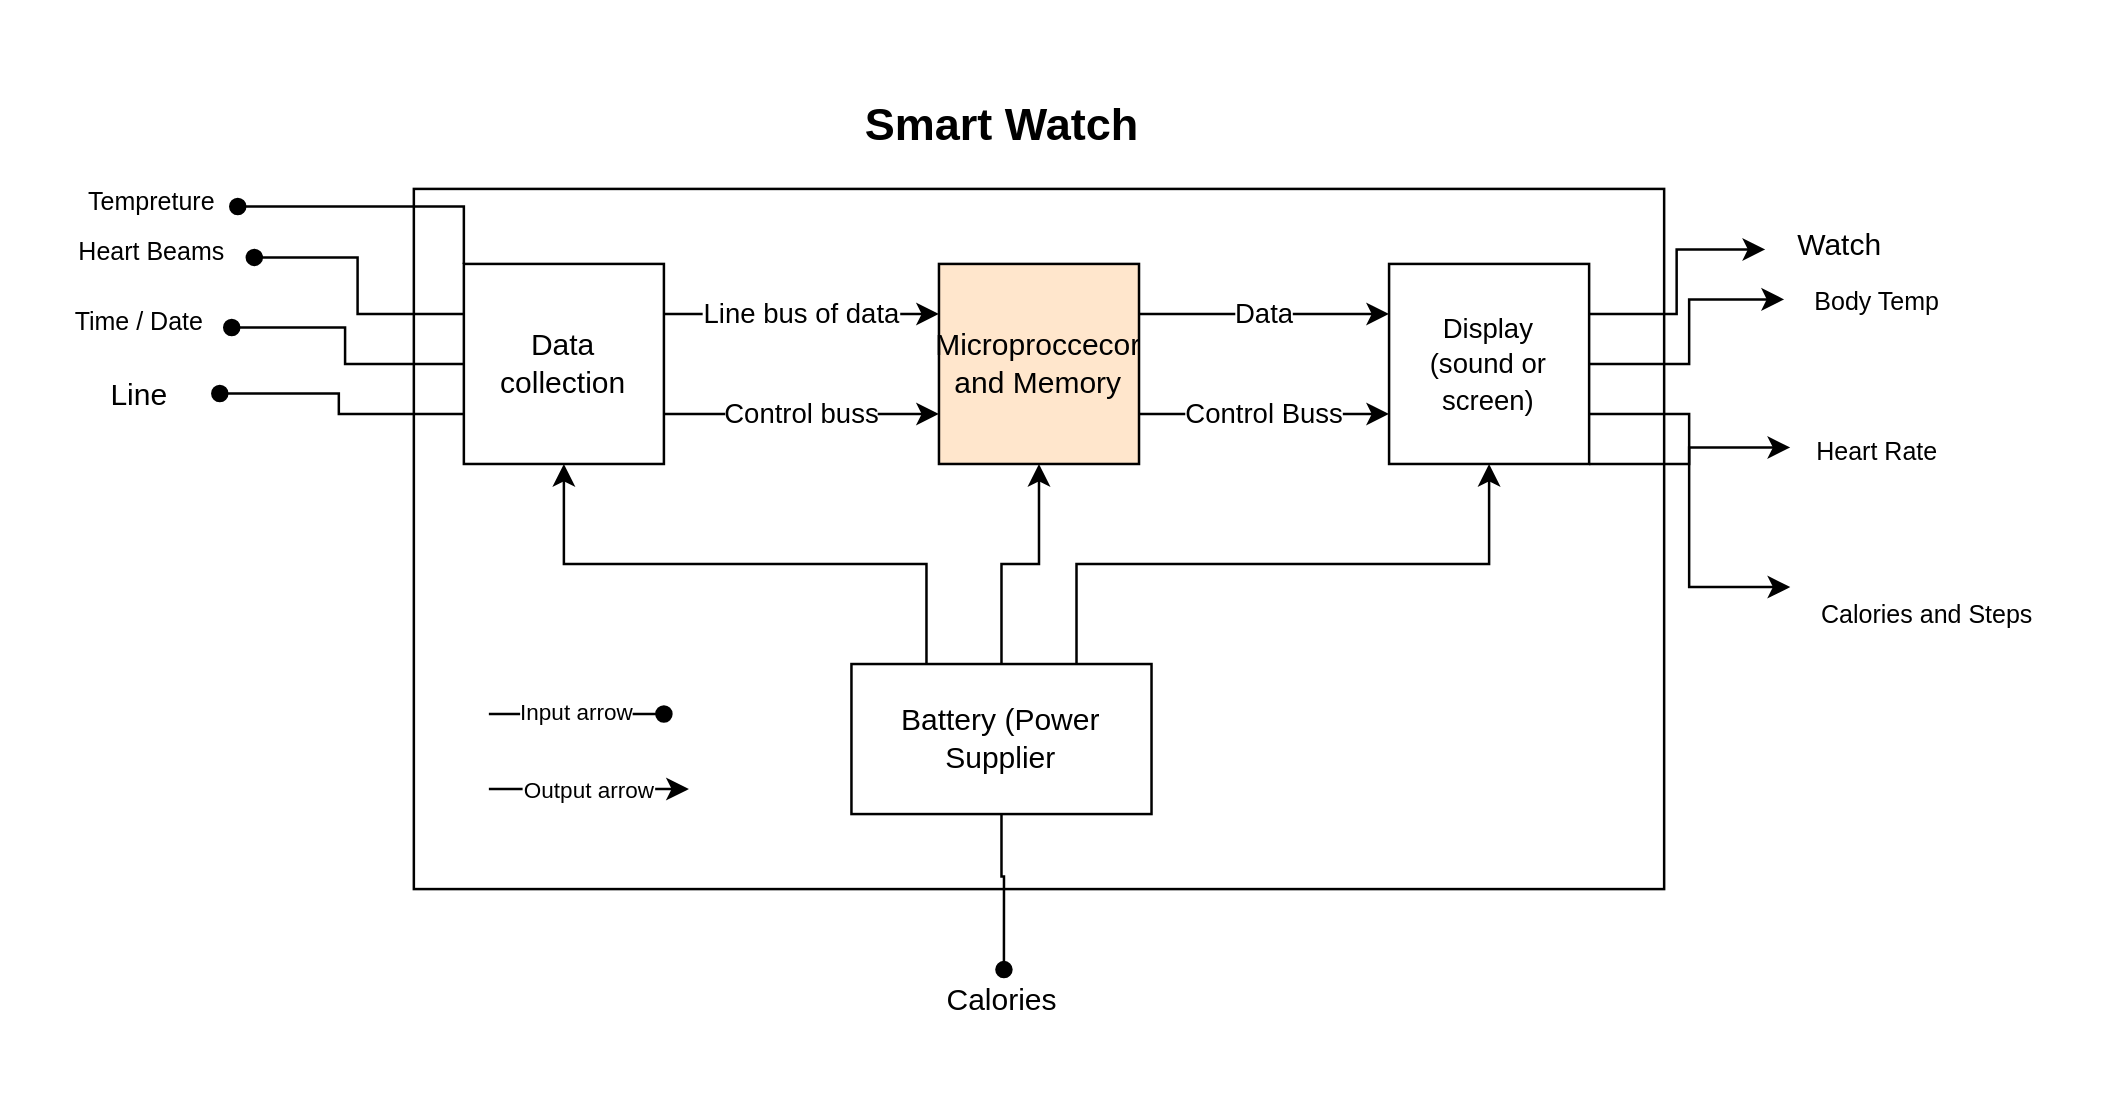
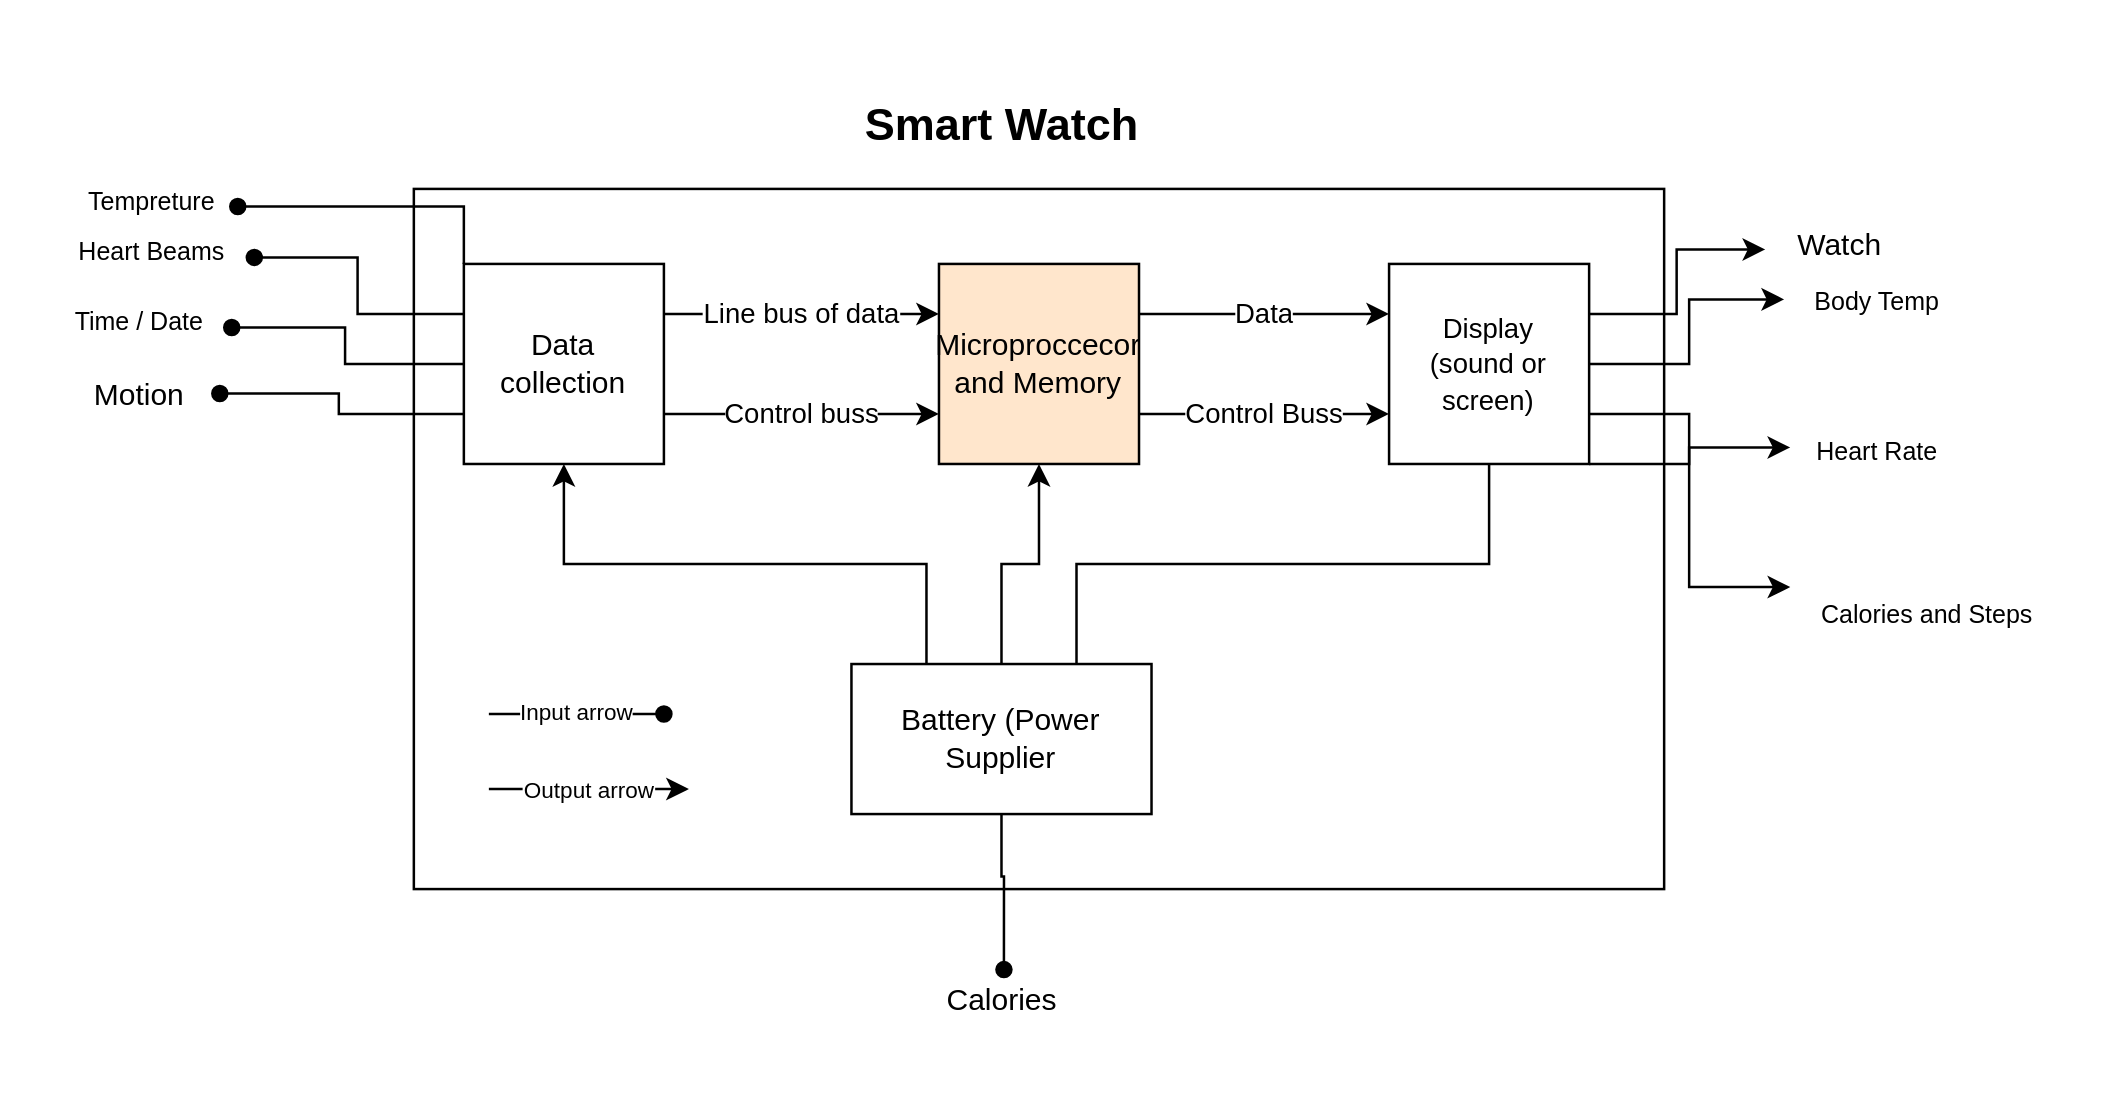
(140, 396) -> (140, 396)
(1489, 482) -> (1489, 474)
